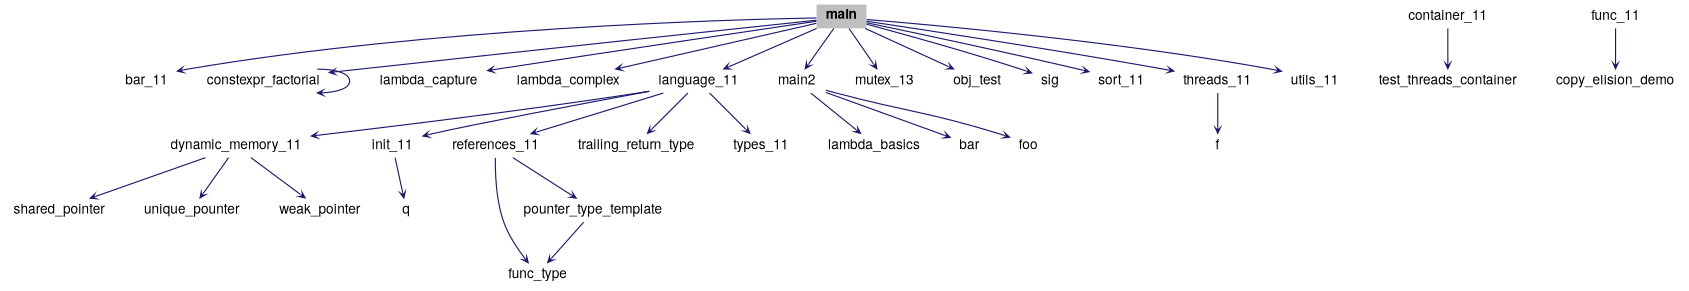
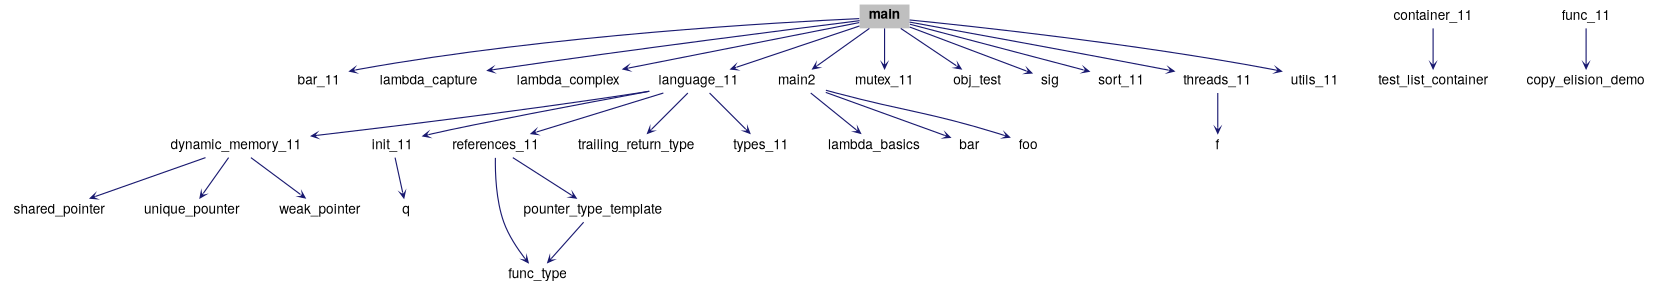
(264, 81) -> none
(885, 81) -> (885, 81)
(1448, 81) -> (1433, 81)
